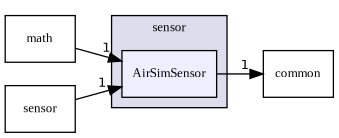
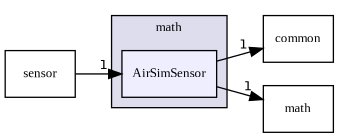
(169, 28) -> (169, 28)
(92, 53) -> (235, 92)
